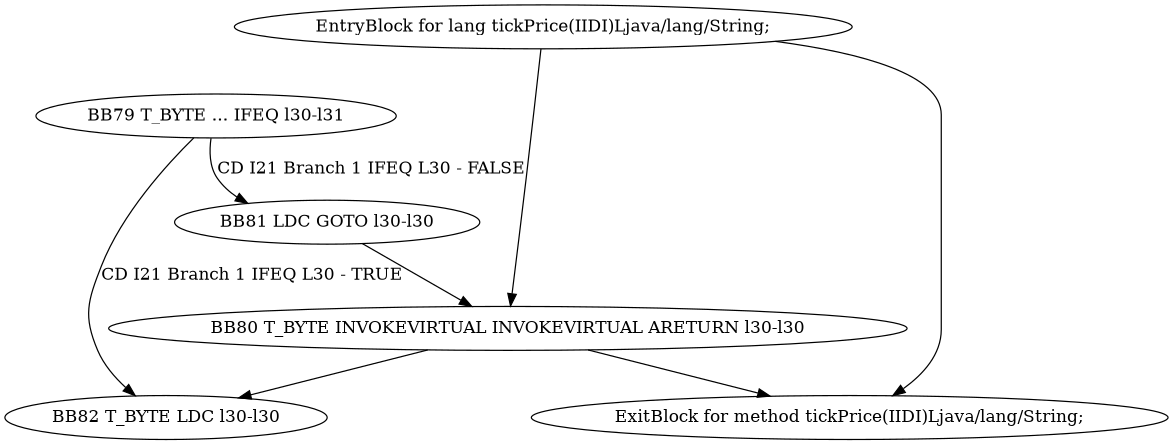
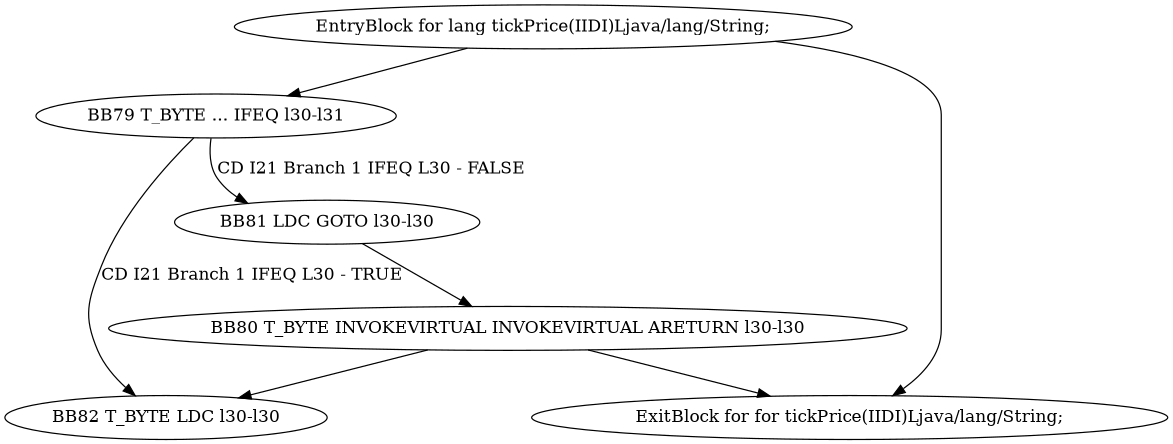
(527, 171) -> (383, 70)
(850, 418) -> (850, 418)
